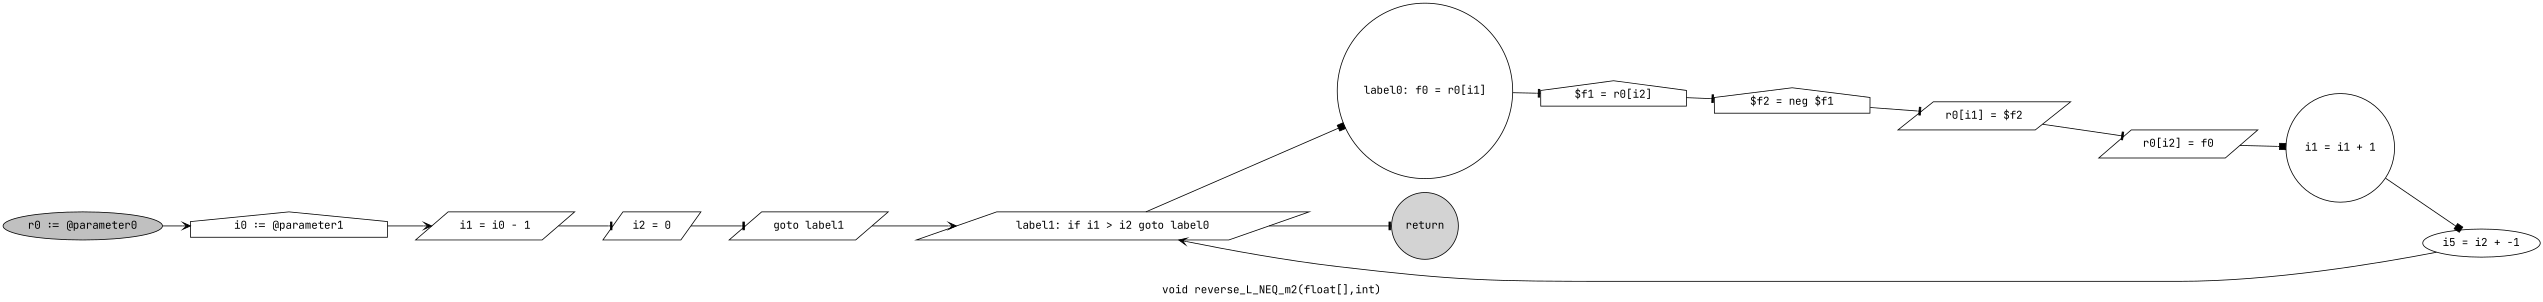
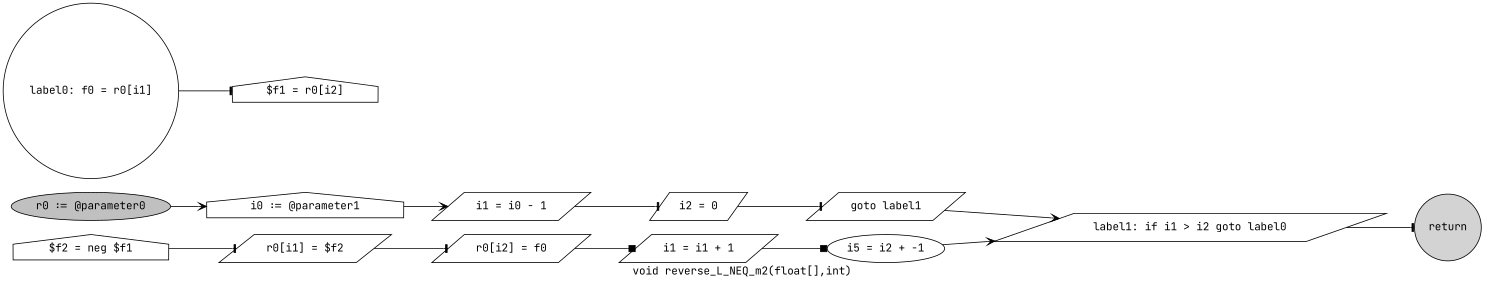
(1698, 98) -> none
(2340, 148) -> (699, 249)
(1241, 170) -> none
